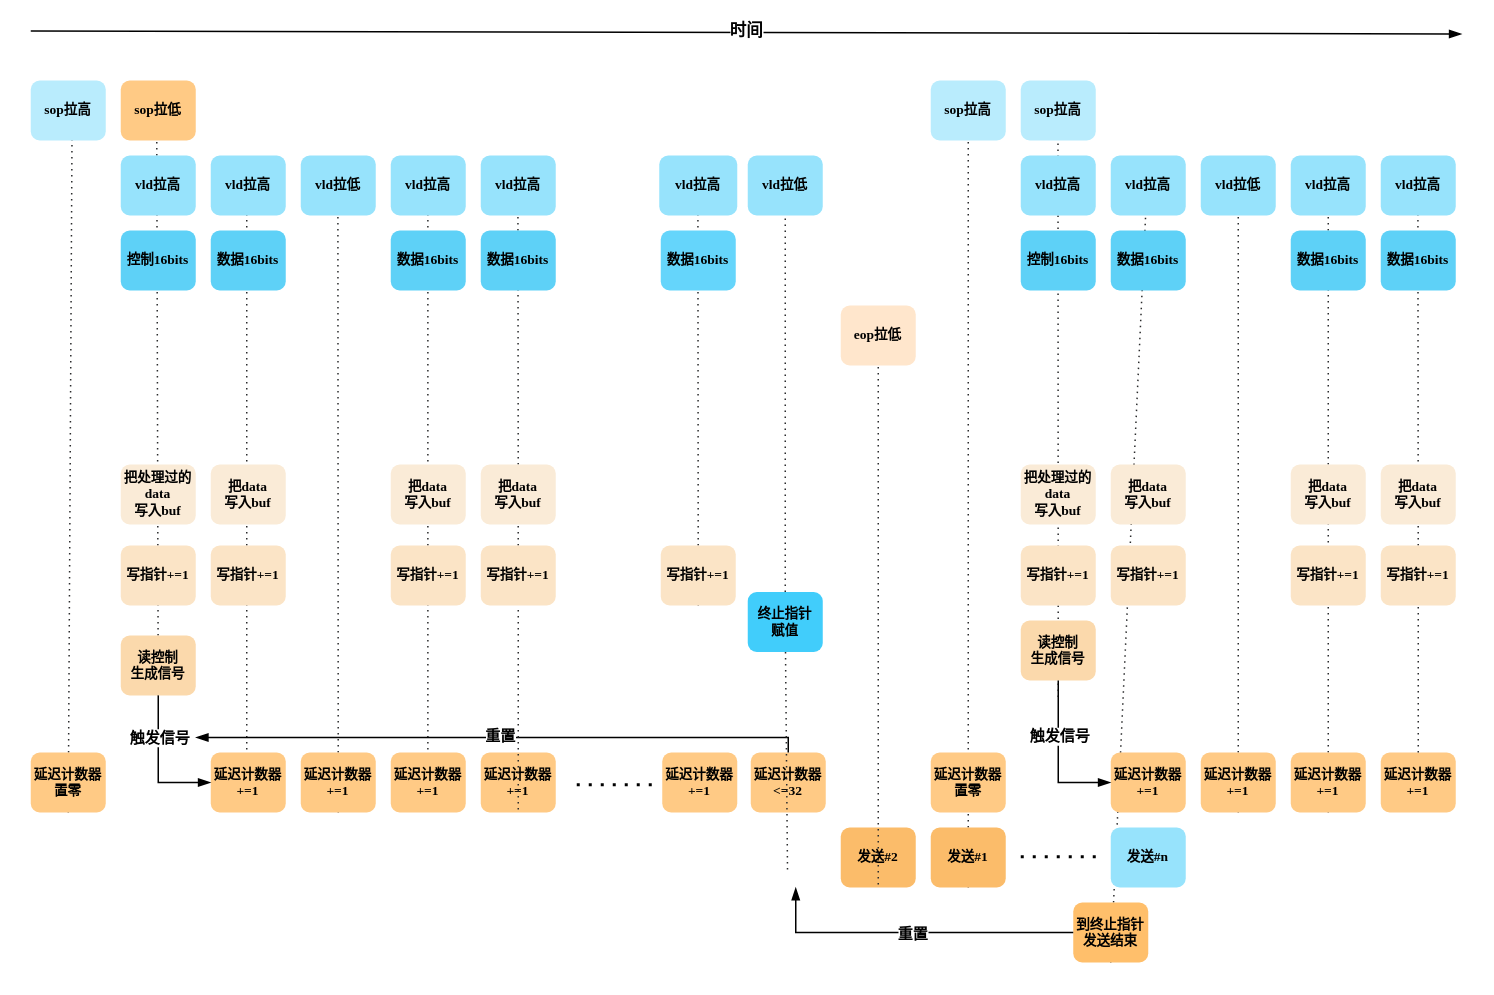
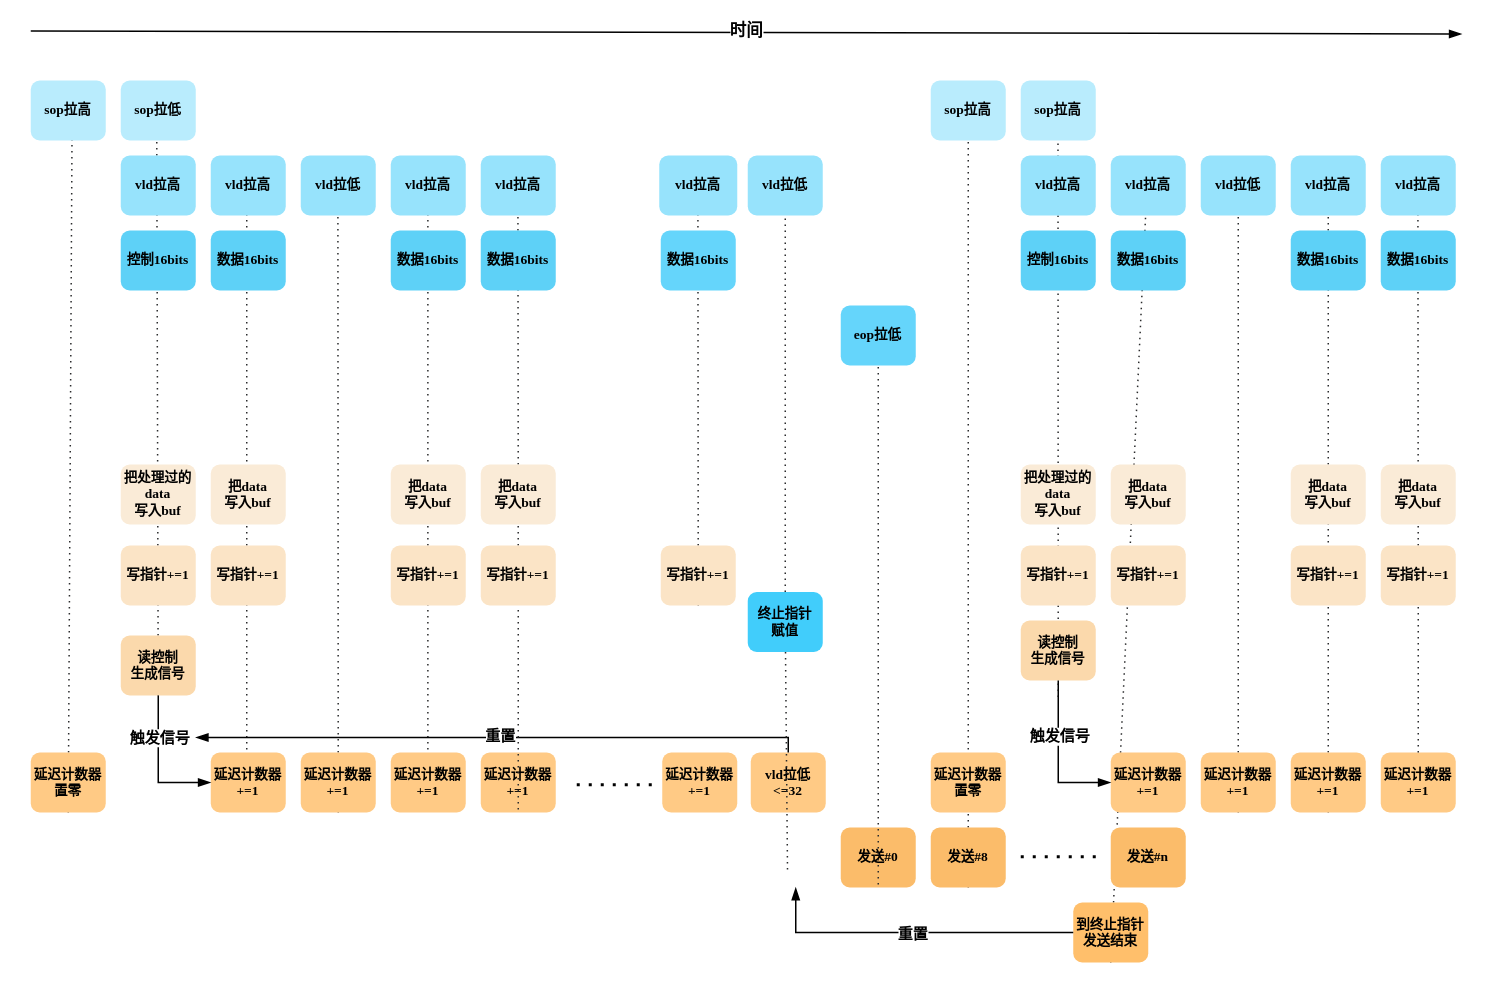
(158, 110) -> (158, 110)
(878, 335) -> (878, 335)
(788, 782) -> (788, 782)
(878, 857) -> (878, 857)
(968, 857) -> (968, 857)
(1148, 857) -> (1148, 857)
